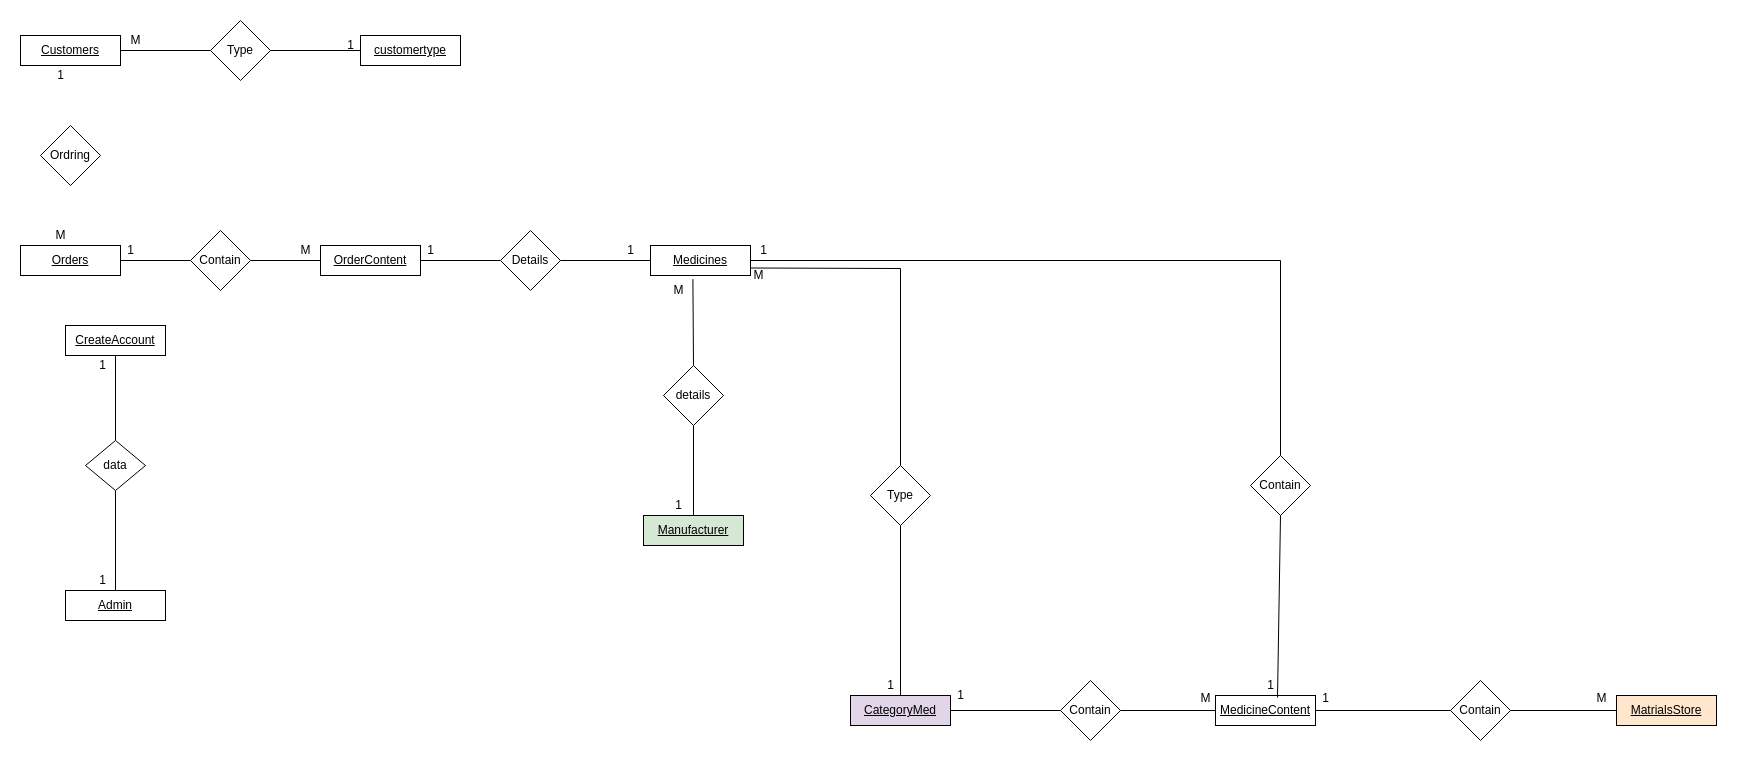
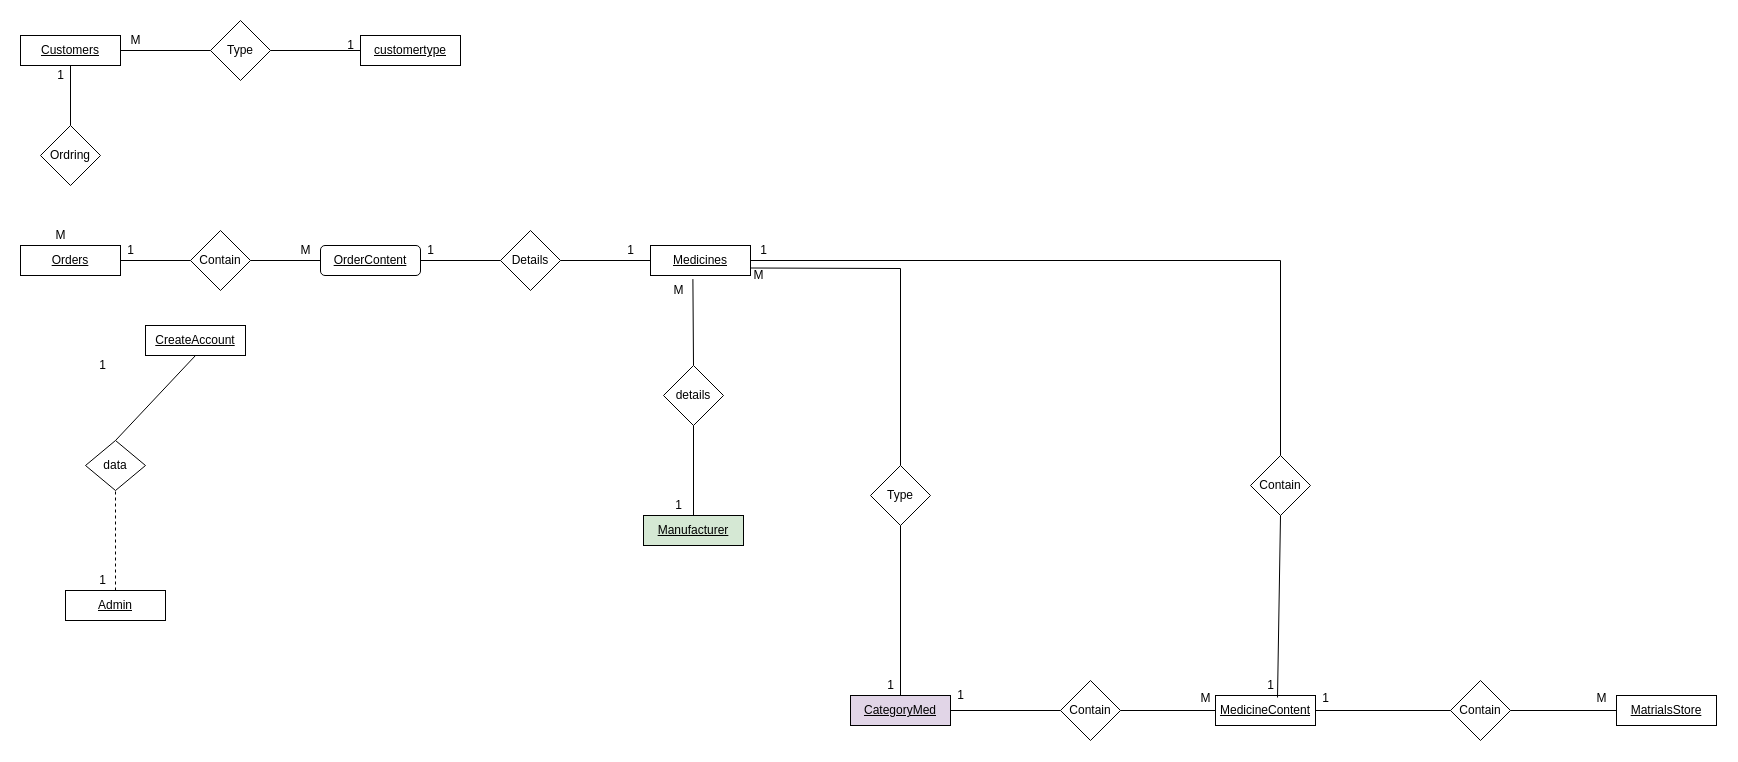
none -> (71, 96)
(371, 261) -> (371, 261)
(116, 341) -> (196, 341)
(116, 540) -> (116, 540)
(1667, 711) -> (1667, 711)
